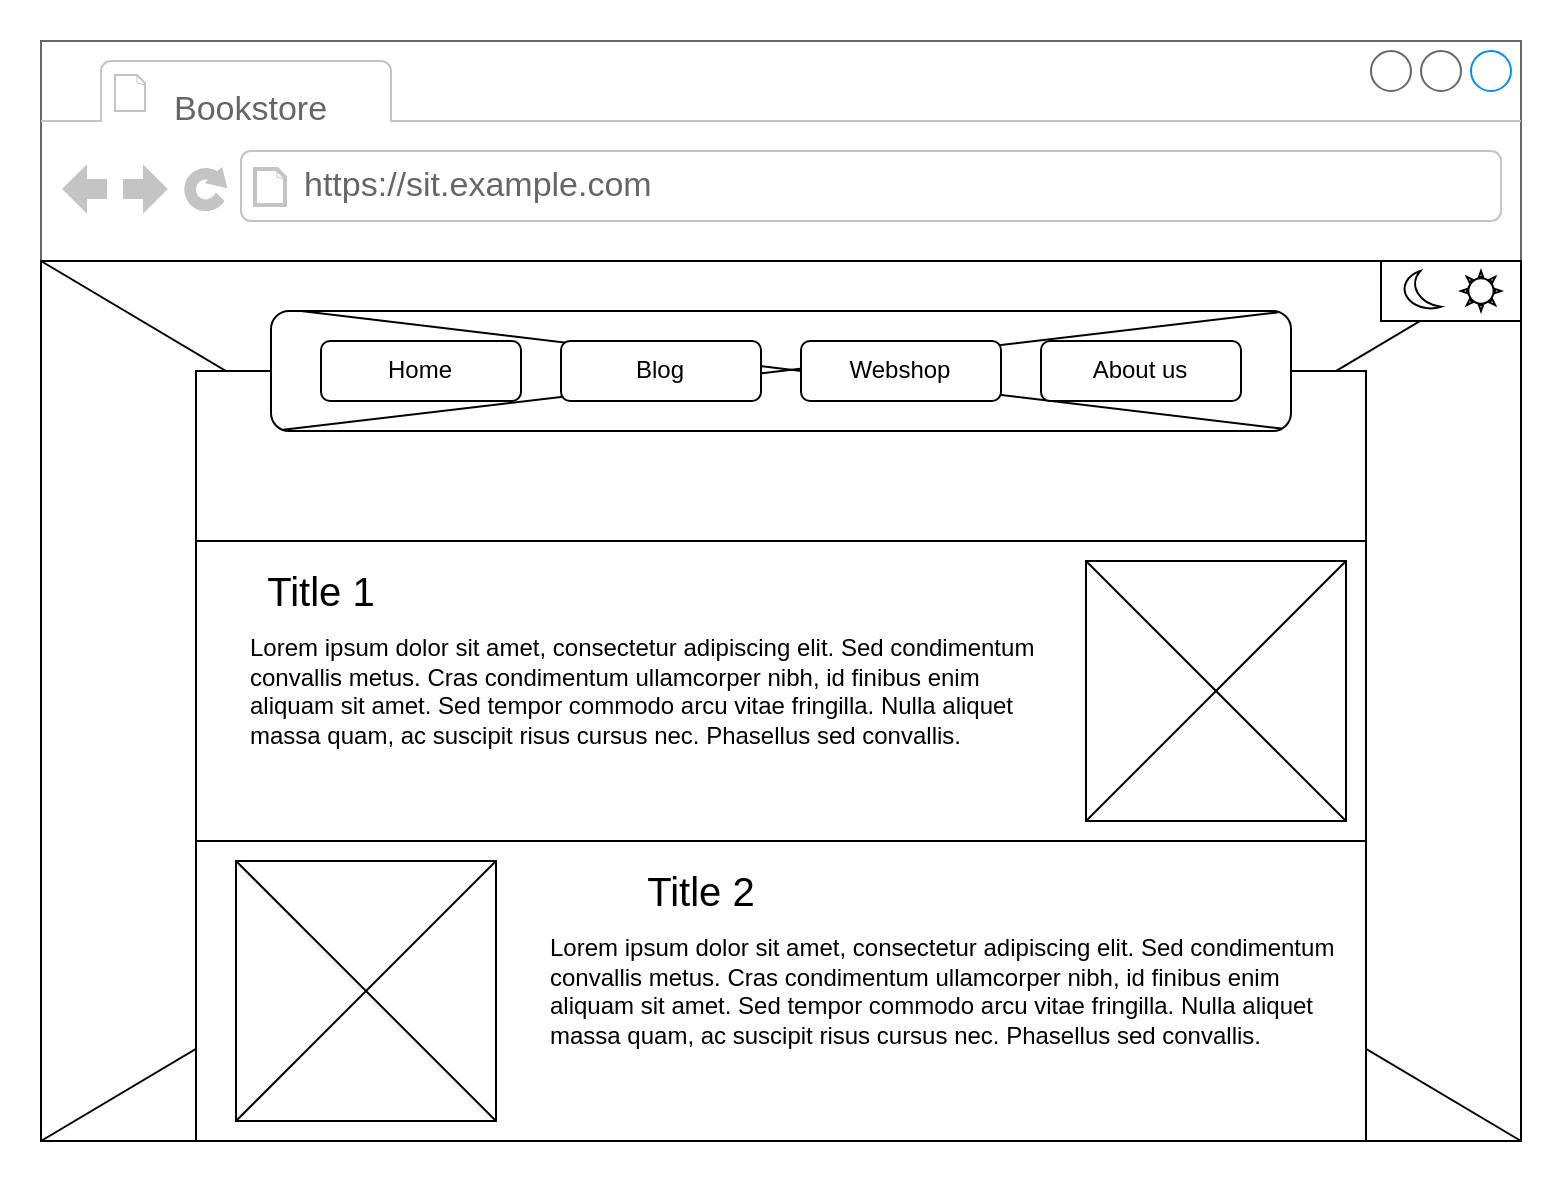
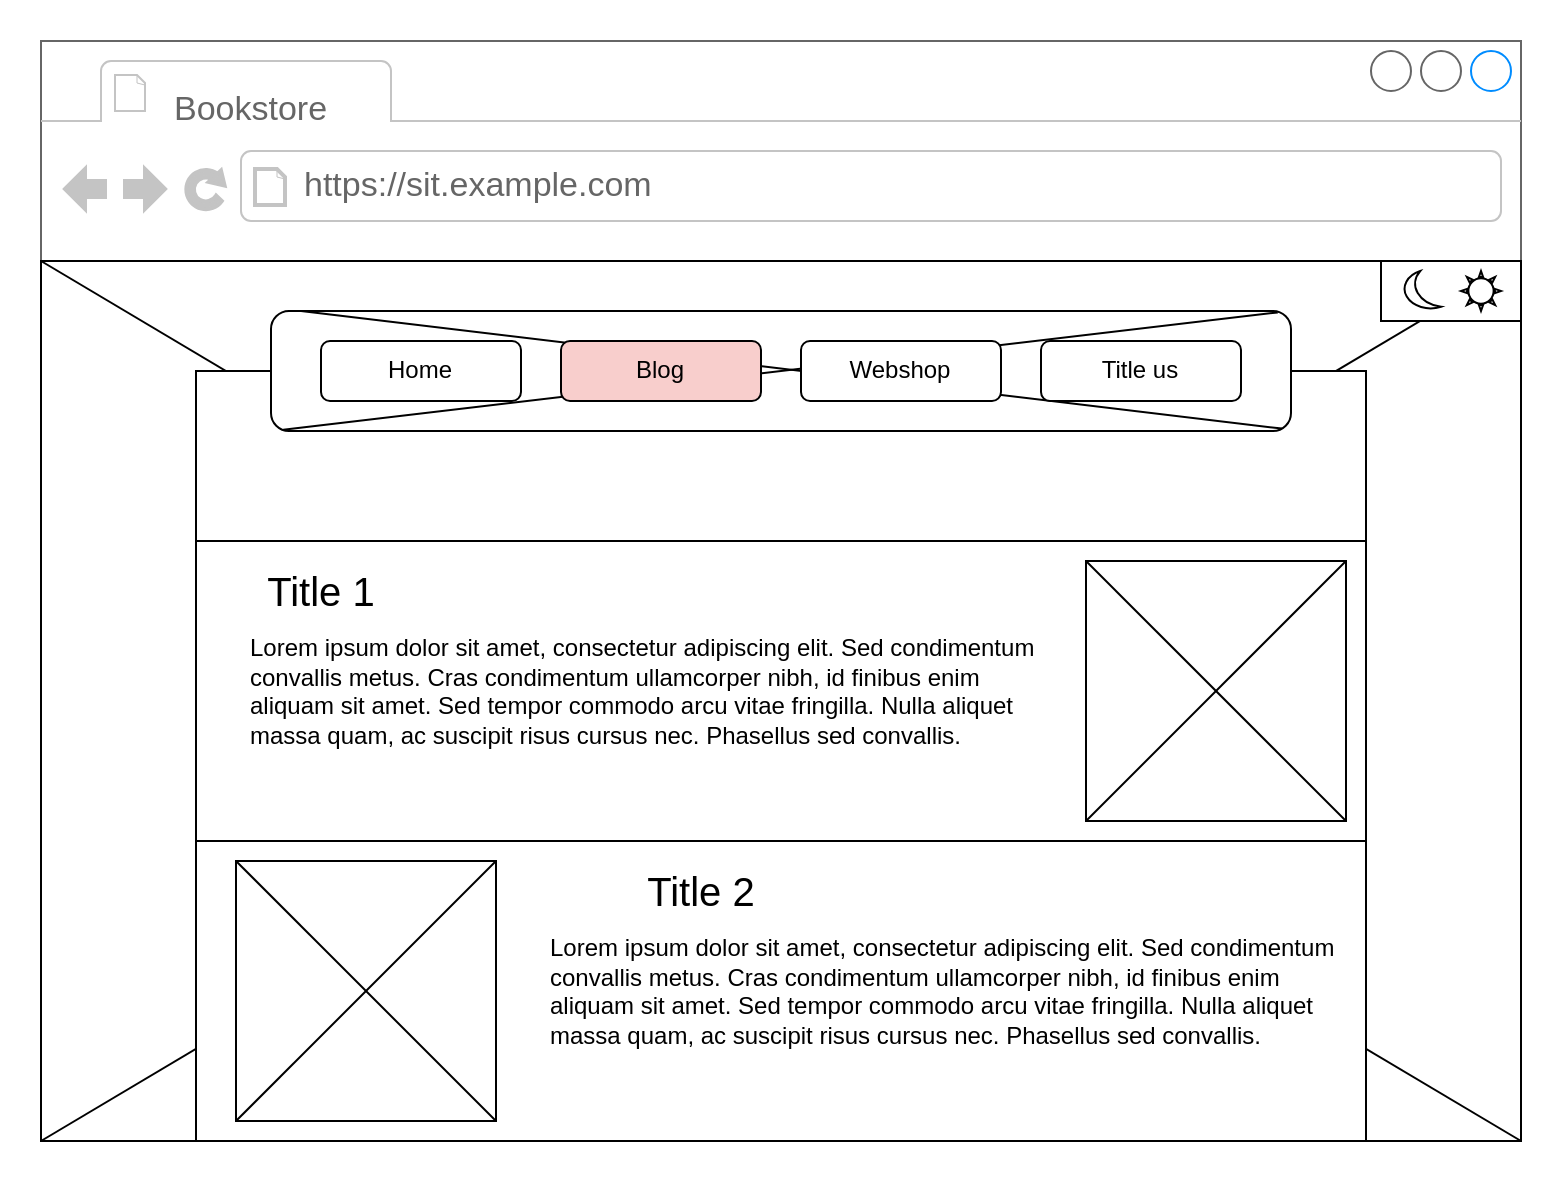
(661, 371) -> (661, 371)
(1141, 371) -> (1141, 371)
